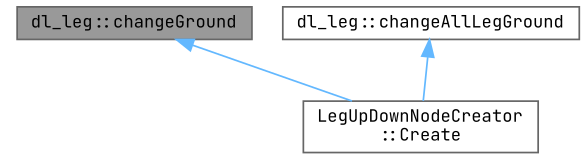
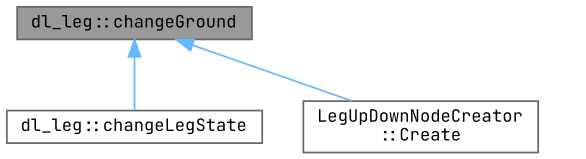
(431, 23) -> none
none -> (135, 127)
